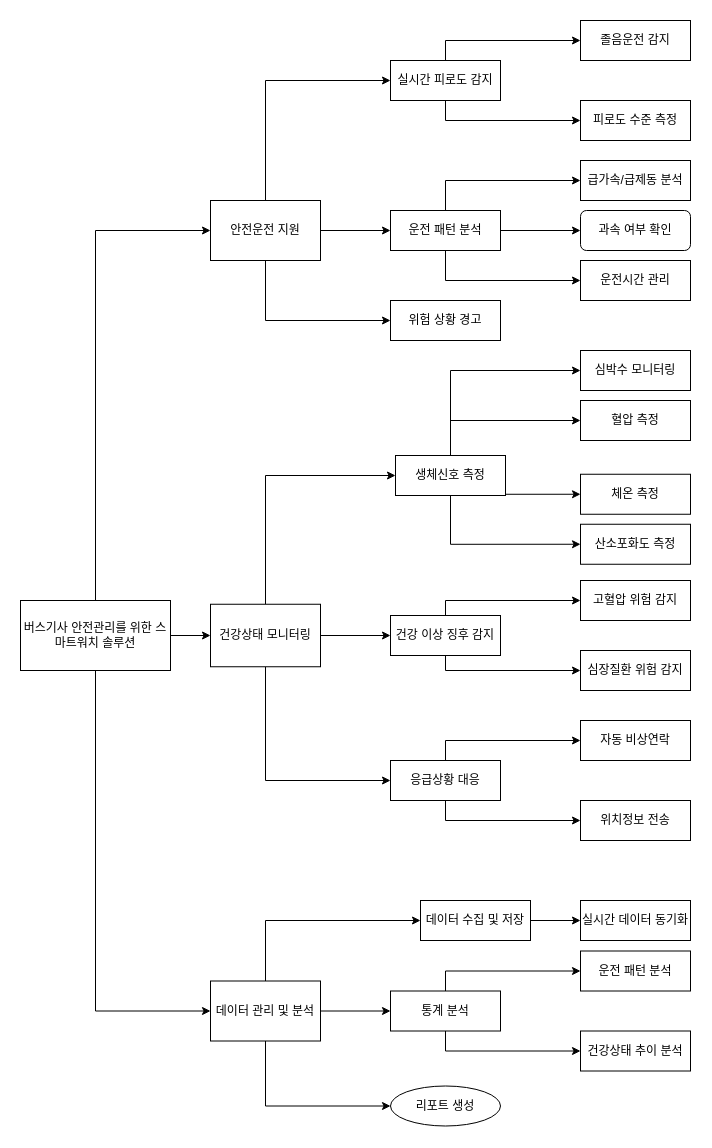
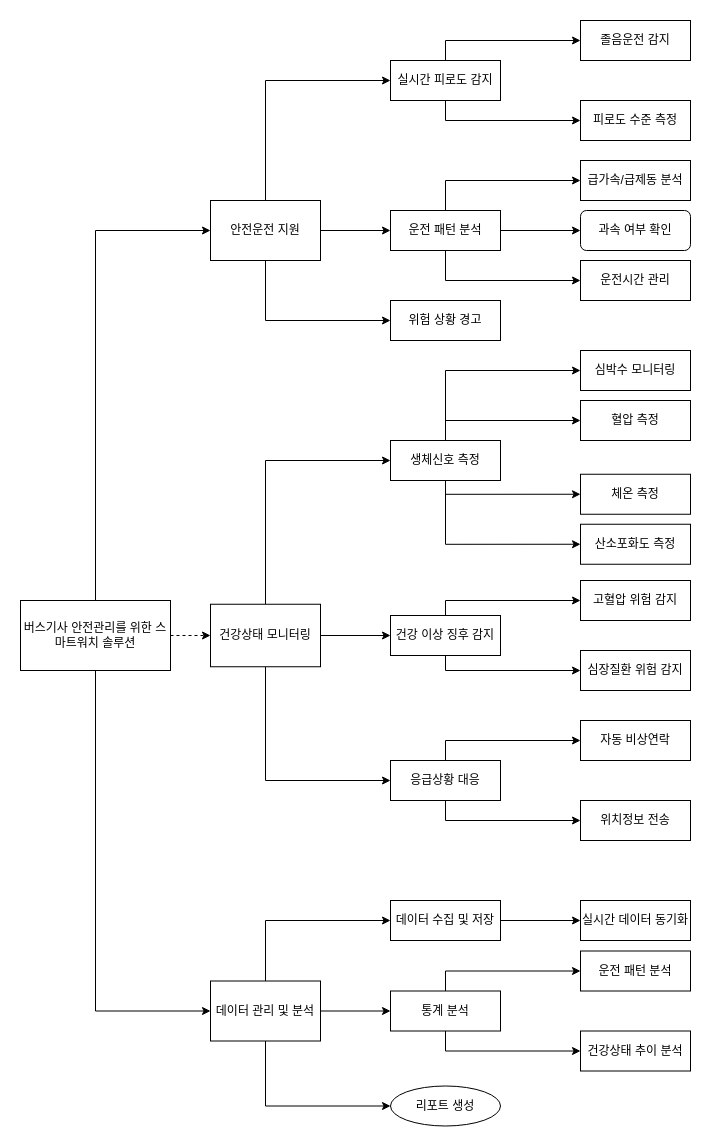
(451, 476) -> (446, 461)
(187, 636) -> (187, 636)
(476, 921) -> (446, 921)
